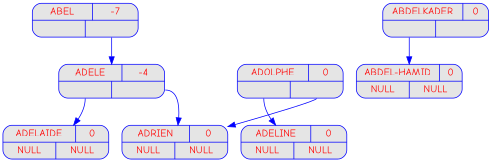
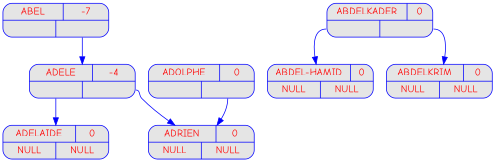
none -> (439, 81)
(294, 142) -> none
